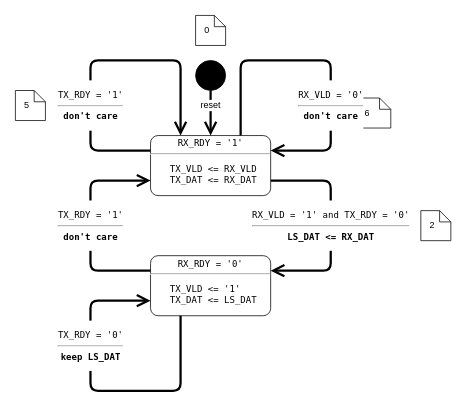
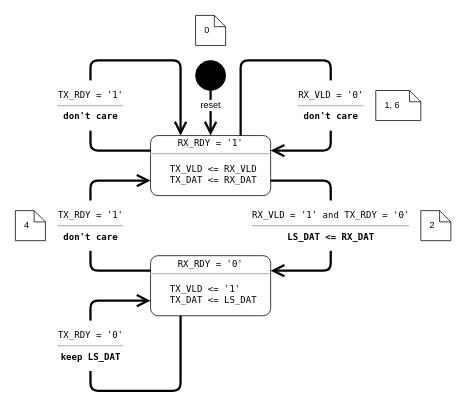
(30, 105) -> none
(368, 113) -> (398, 105)
none -> (30, 225)
